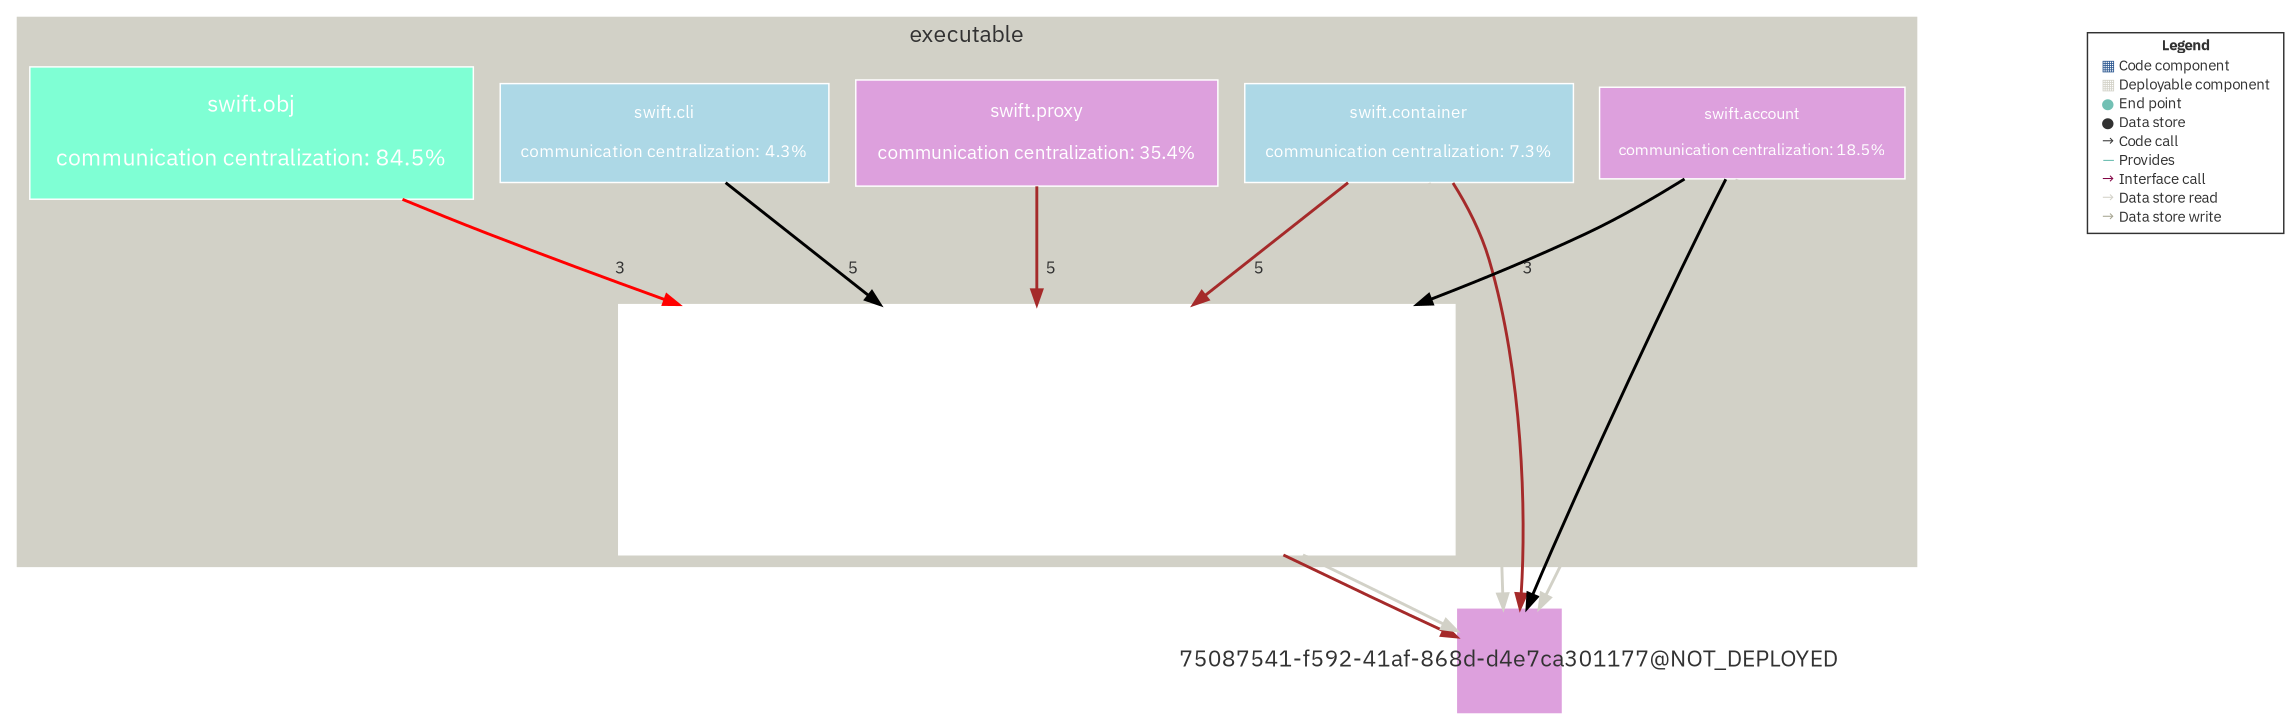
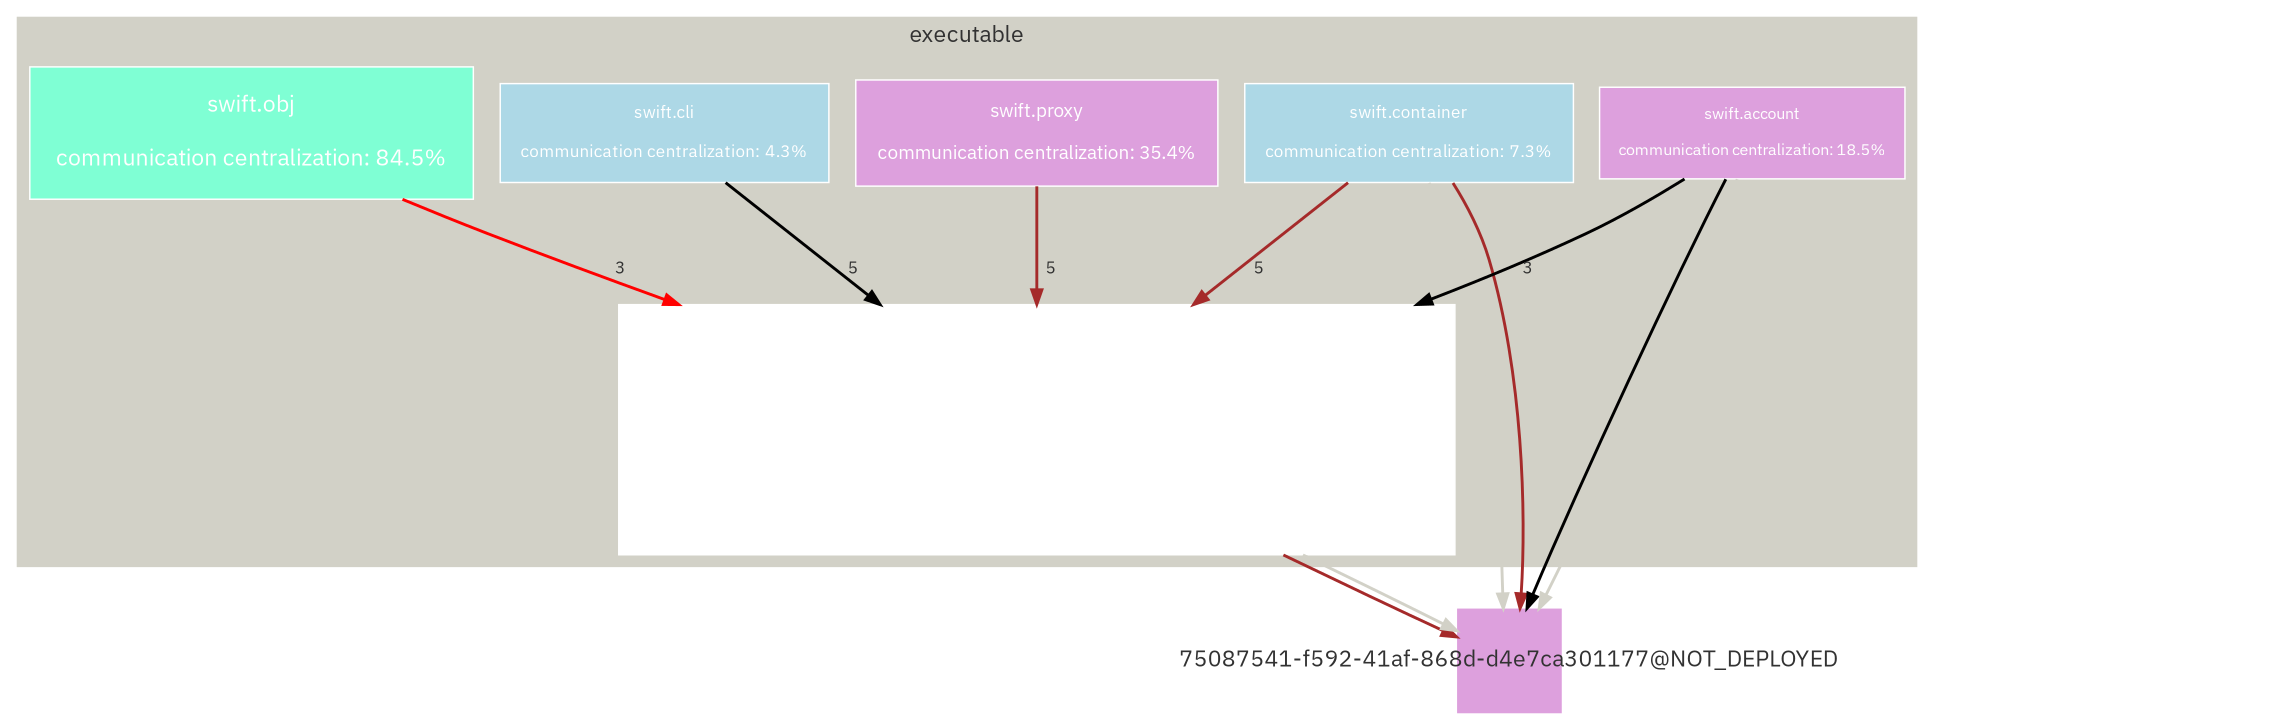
(2186, 133) -> none
